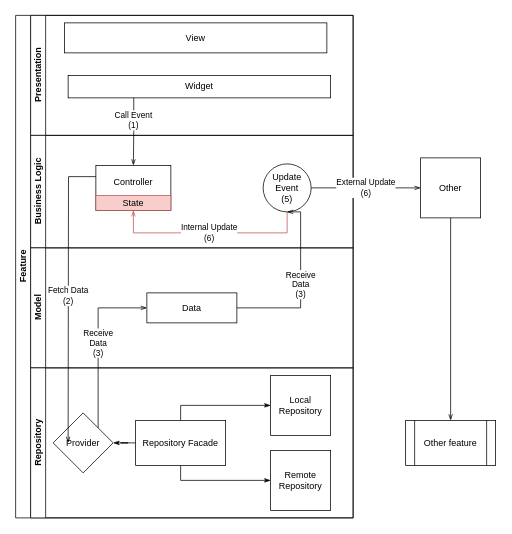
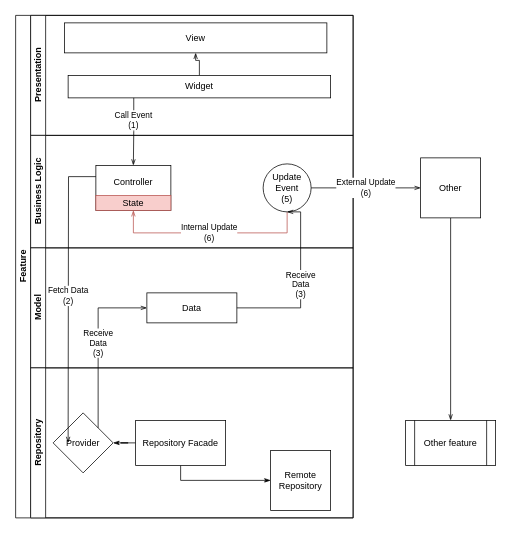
none -> (199, 64)
(215, 405) -> none
(300, 405) -> none
